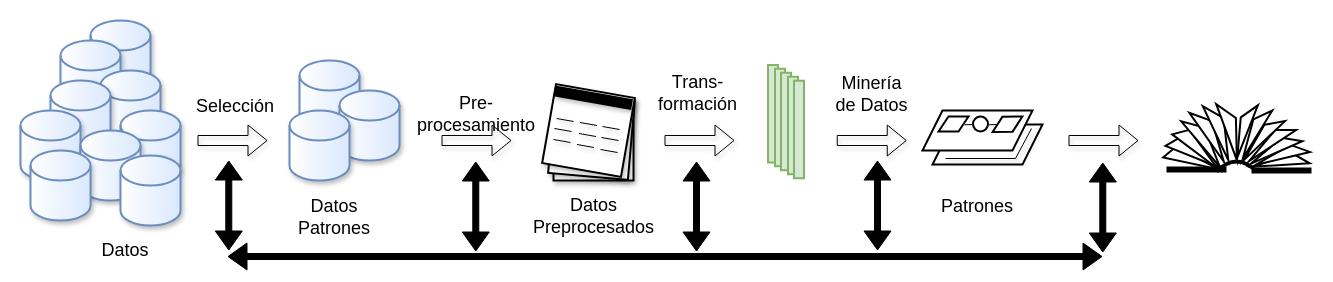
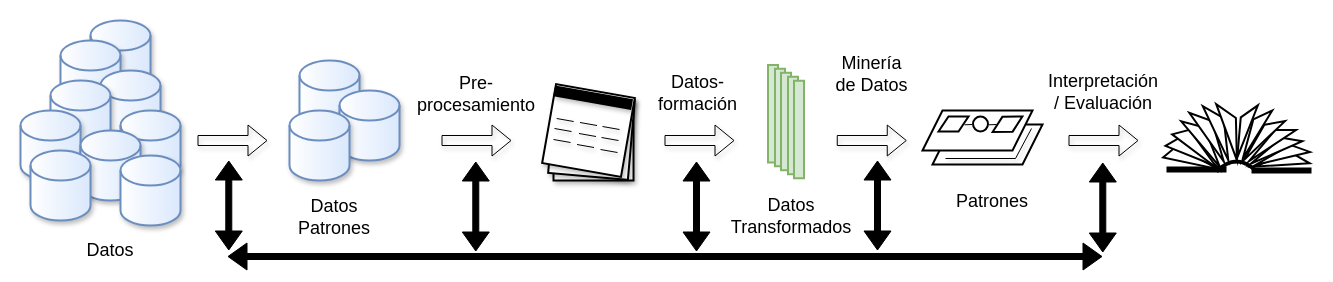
none -> (1104, 93)
(698, 94) -> (698, 94)
(872, 95) -> (872, 75)
(236, 107) -> none
(477, 115) -> (477, 95)
(978, 207) -> (993, 202)
(594, 216) -> none
none -> (792, 217)
(126, 251) -> (111, 251)
